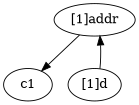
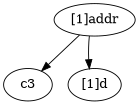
(101, 57) -> (89, 48)
(28, 85) -> (28, 85)
